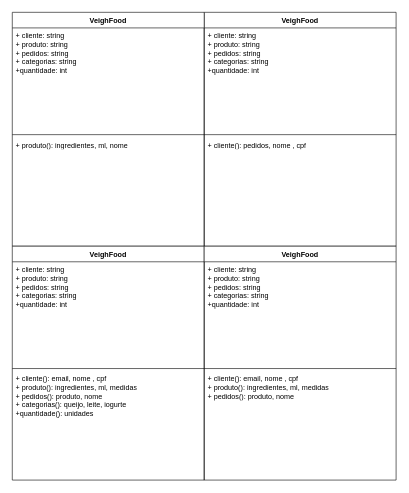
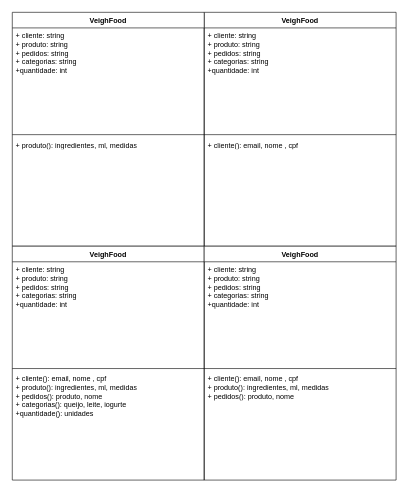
(77, 146) -> (82, 146)
(262, 146) -> (257, 146)
